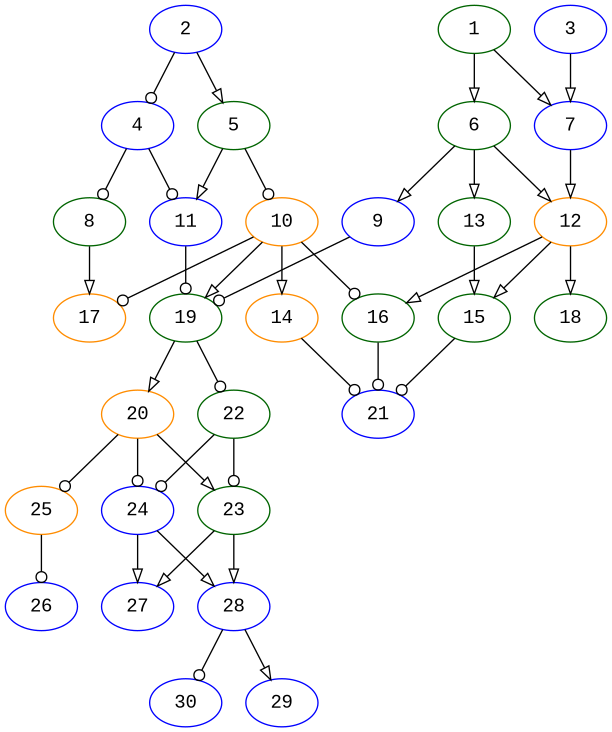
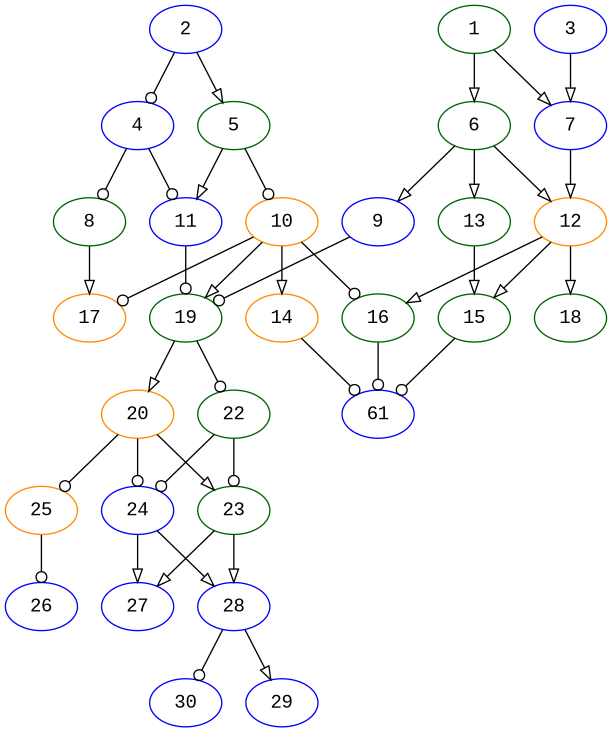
(378, 414) -> (378, 414)
